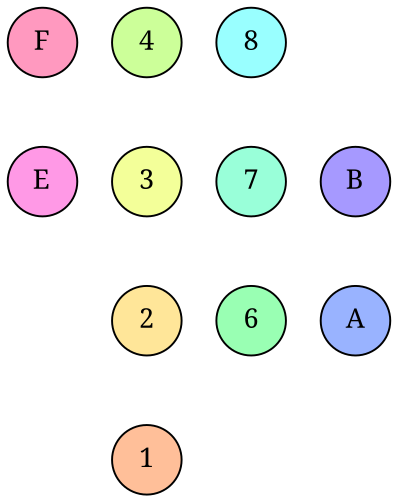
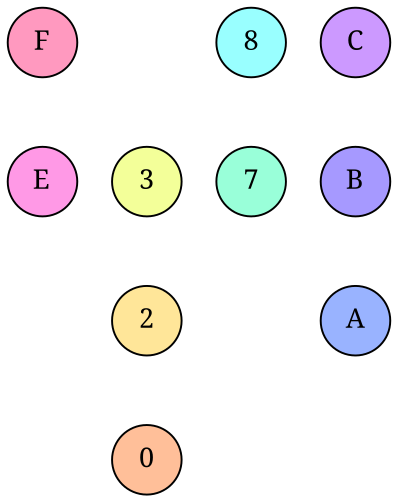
(147, 43) -> none
none -> (355, 43)
(251, 321) -> none
(147, 460) -> (147, 460)
